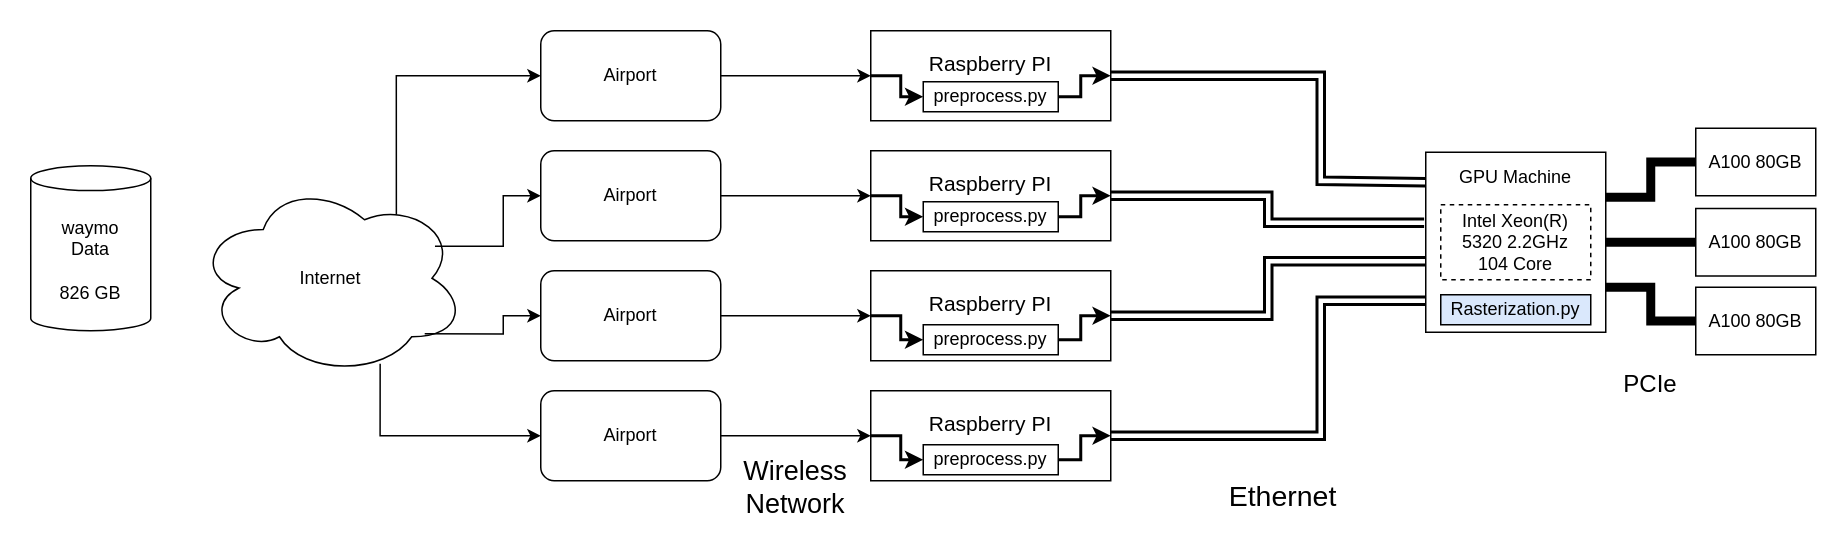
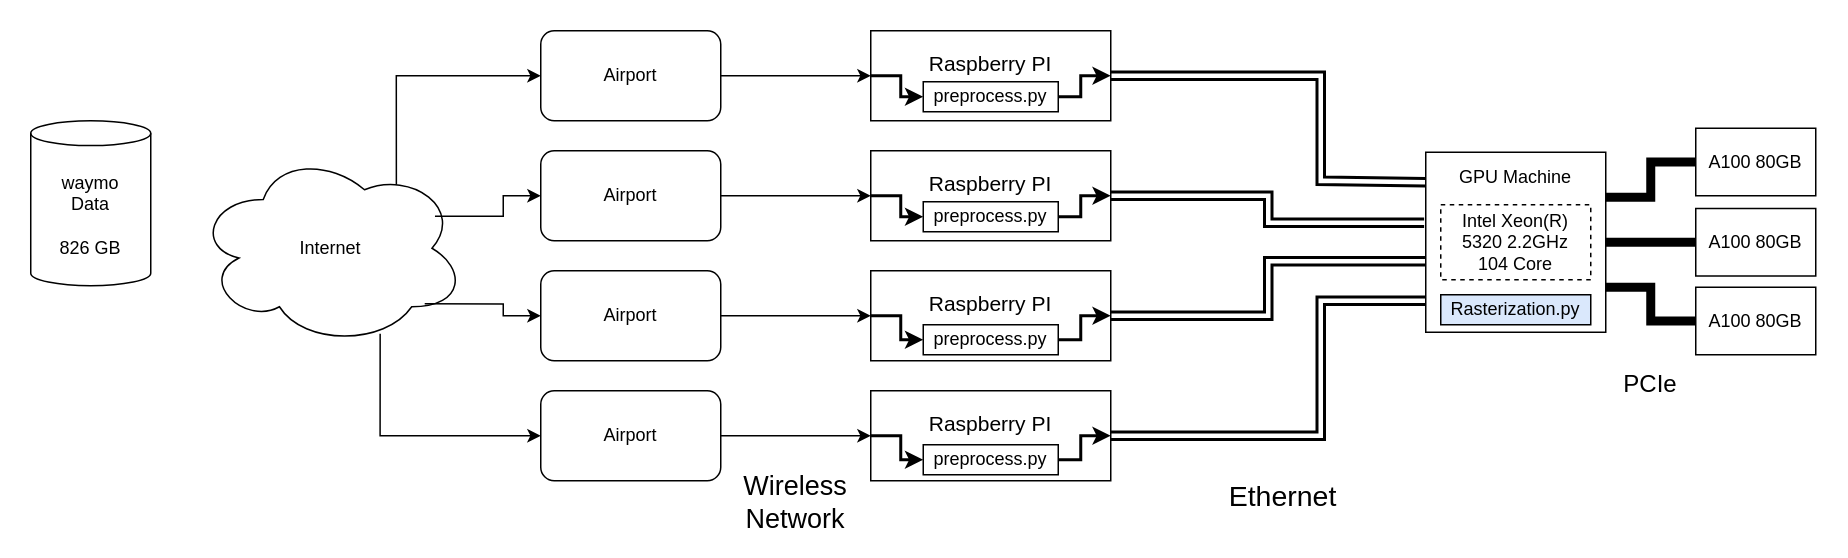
(91, 248) -> (91, 203)
(331, 278) -> (331, 248)
(796, 488) -> (796, 503)
